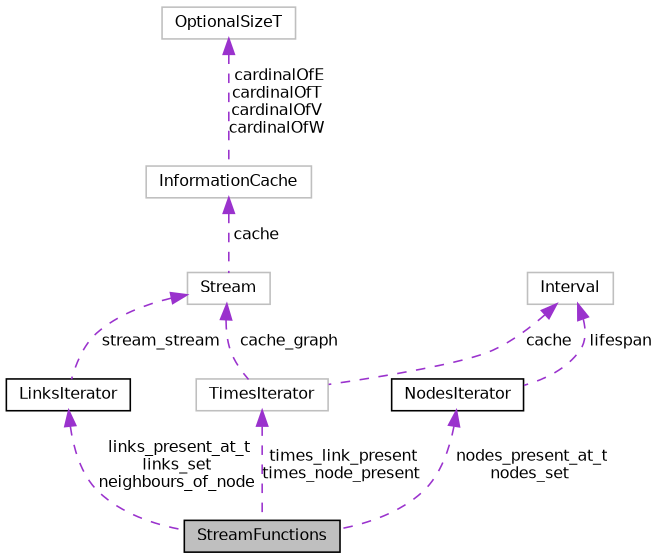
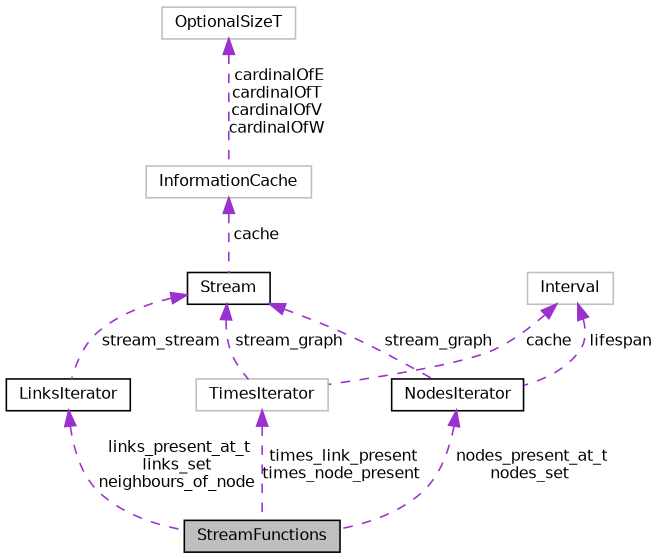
(229, 288) -> (229, 288)
none -> (361, 341)
(287, 342) -> (287, 342)
